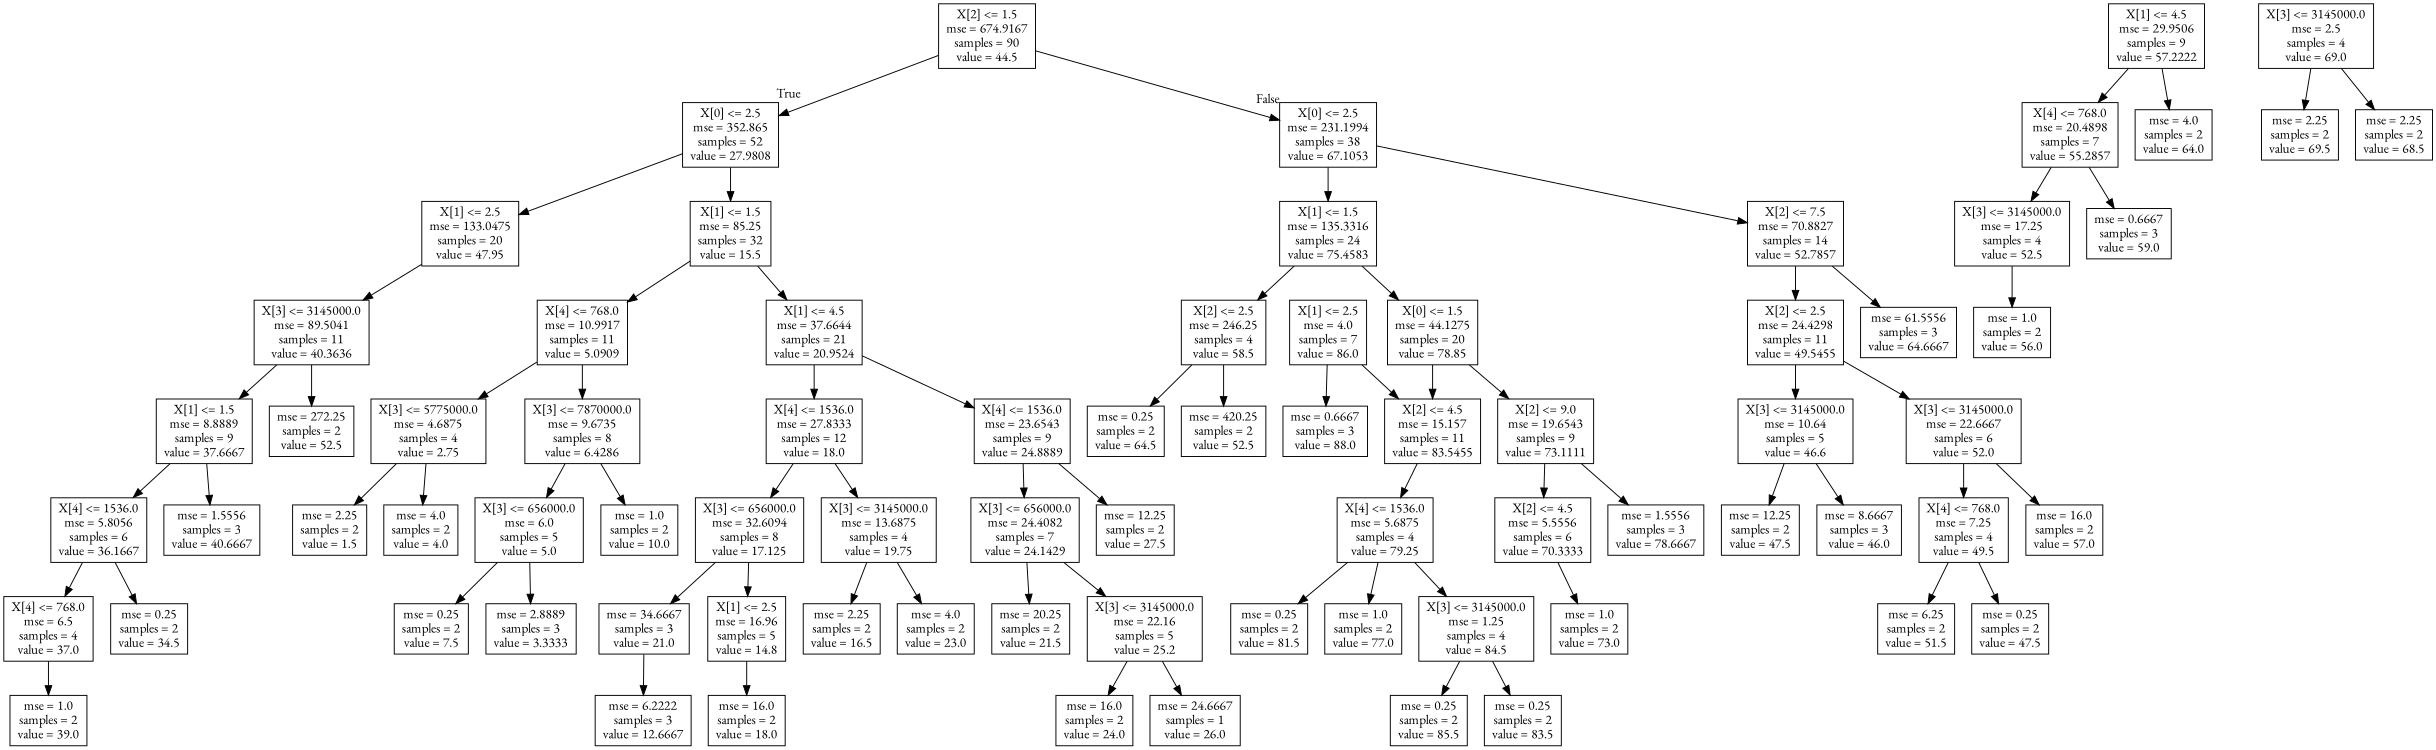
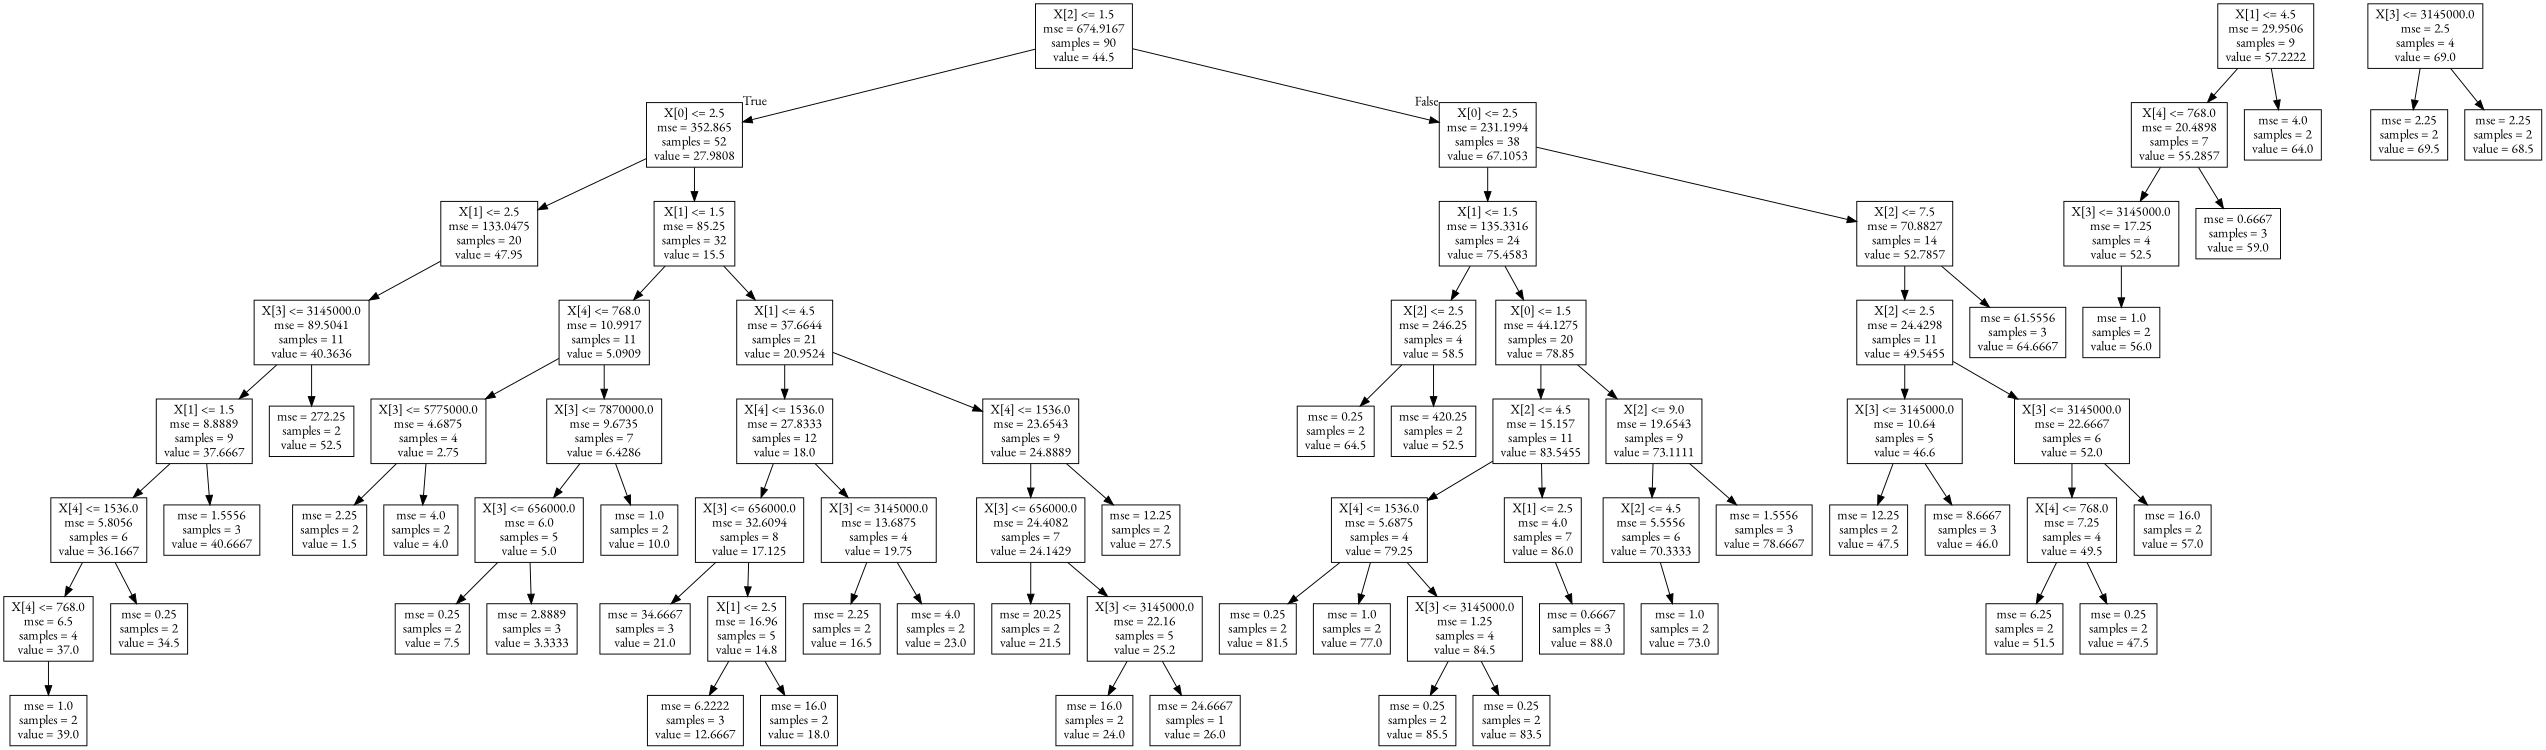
(1377, 379) -> (1542, 476)
(582, 431) -> (604, 431)
(644, 670) -> (721, 674)
